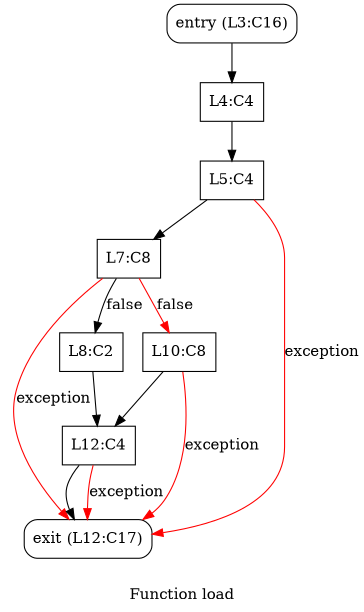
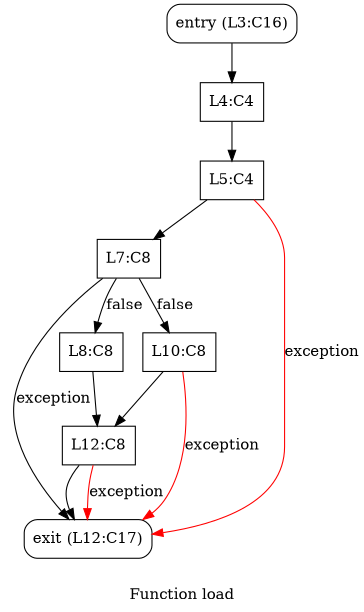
(151, 301) -> (151, 301)
(91, 352) -> (91, 352)
(18, 386) -> (18, 386)
(99, 446) -> (99, 446)
